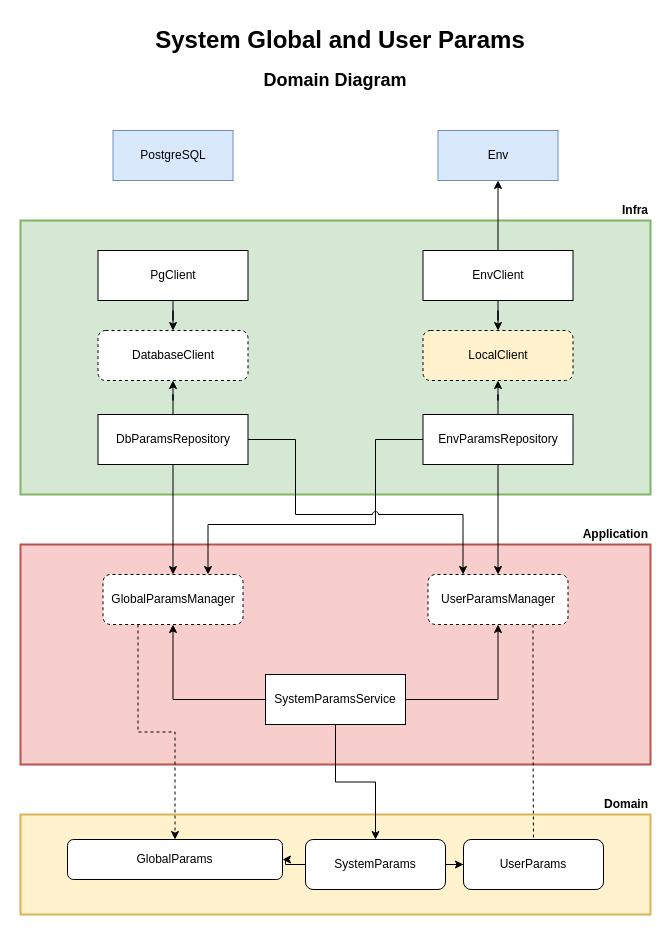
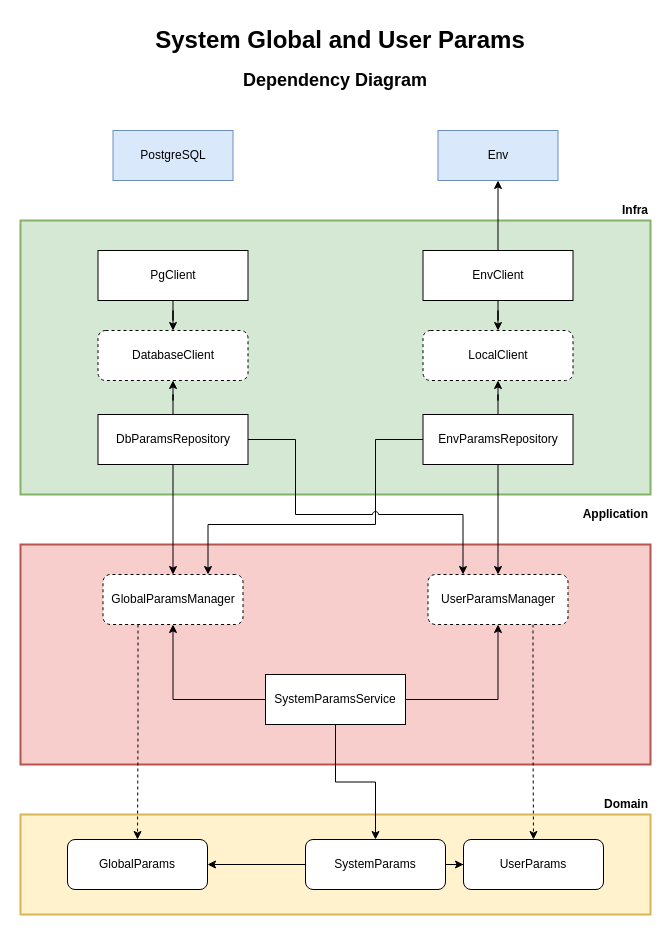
(336, 81) -> (336, 81)
(498, 356) -> (498, 356)
(601, 535) -> (601, 515)
(533, 834) -> (533, 831)
(175, 860) -> (138, 865)
